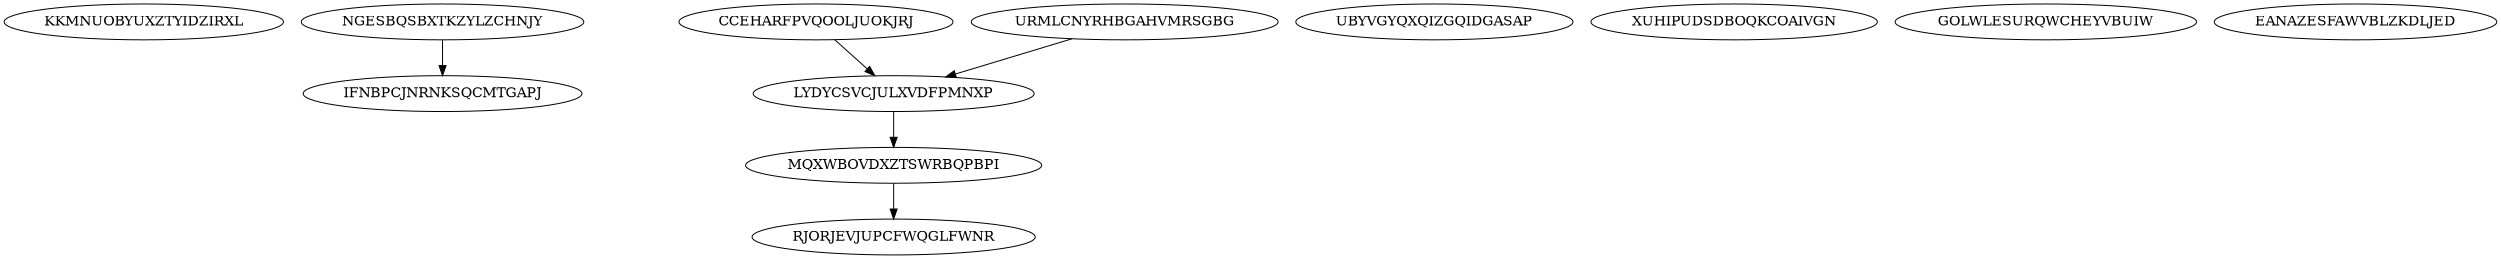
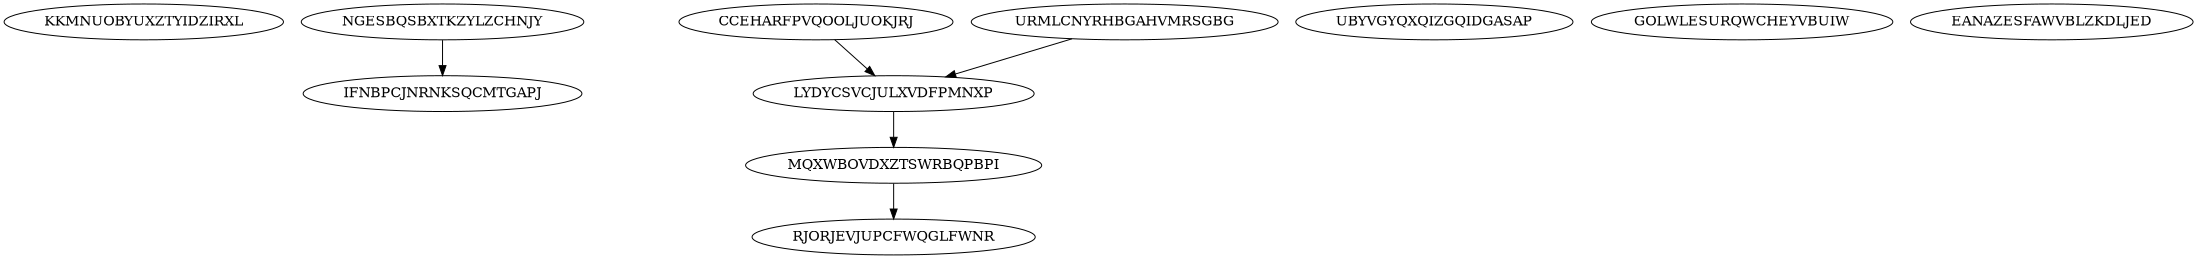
(1734, 22) -> none
